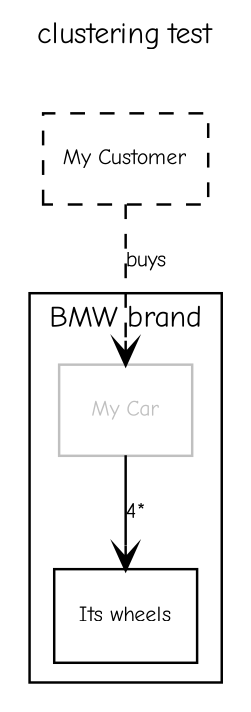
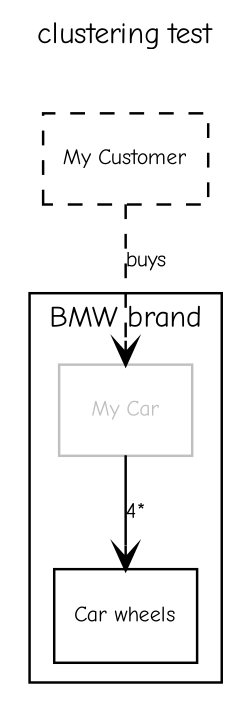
(126, 616) -> (126, 616)
